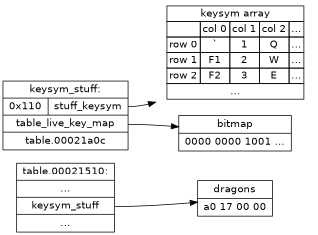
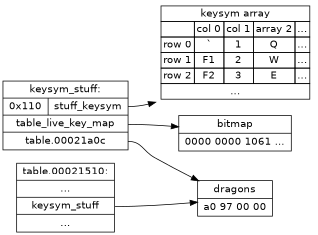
(274, 29) -> (274, 29)
(235, 142) -> (235, 142)
none -> (159, 160)
(235, 207) -> (235, 207)
